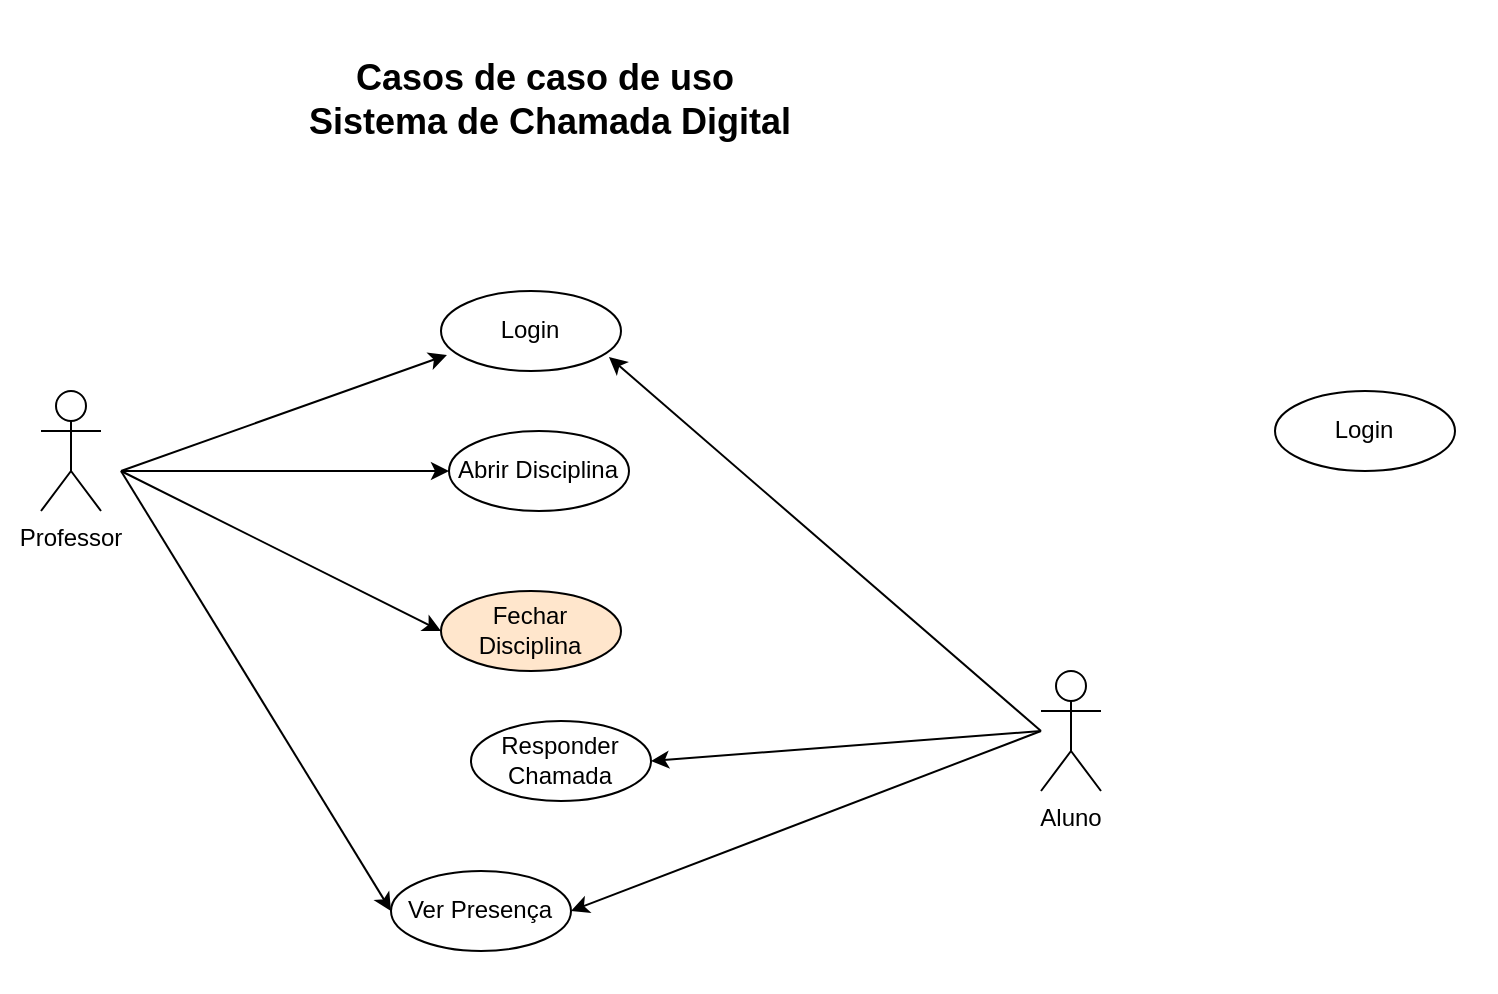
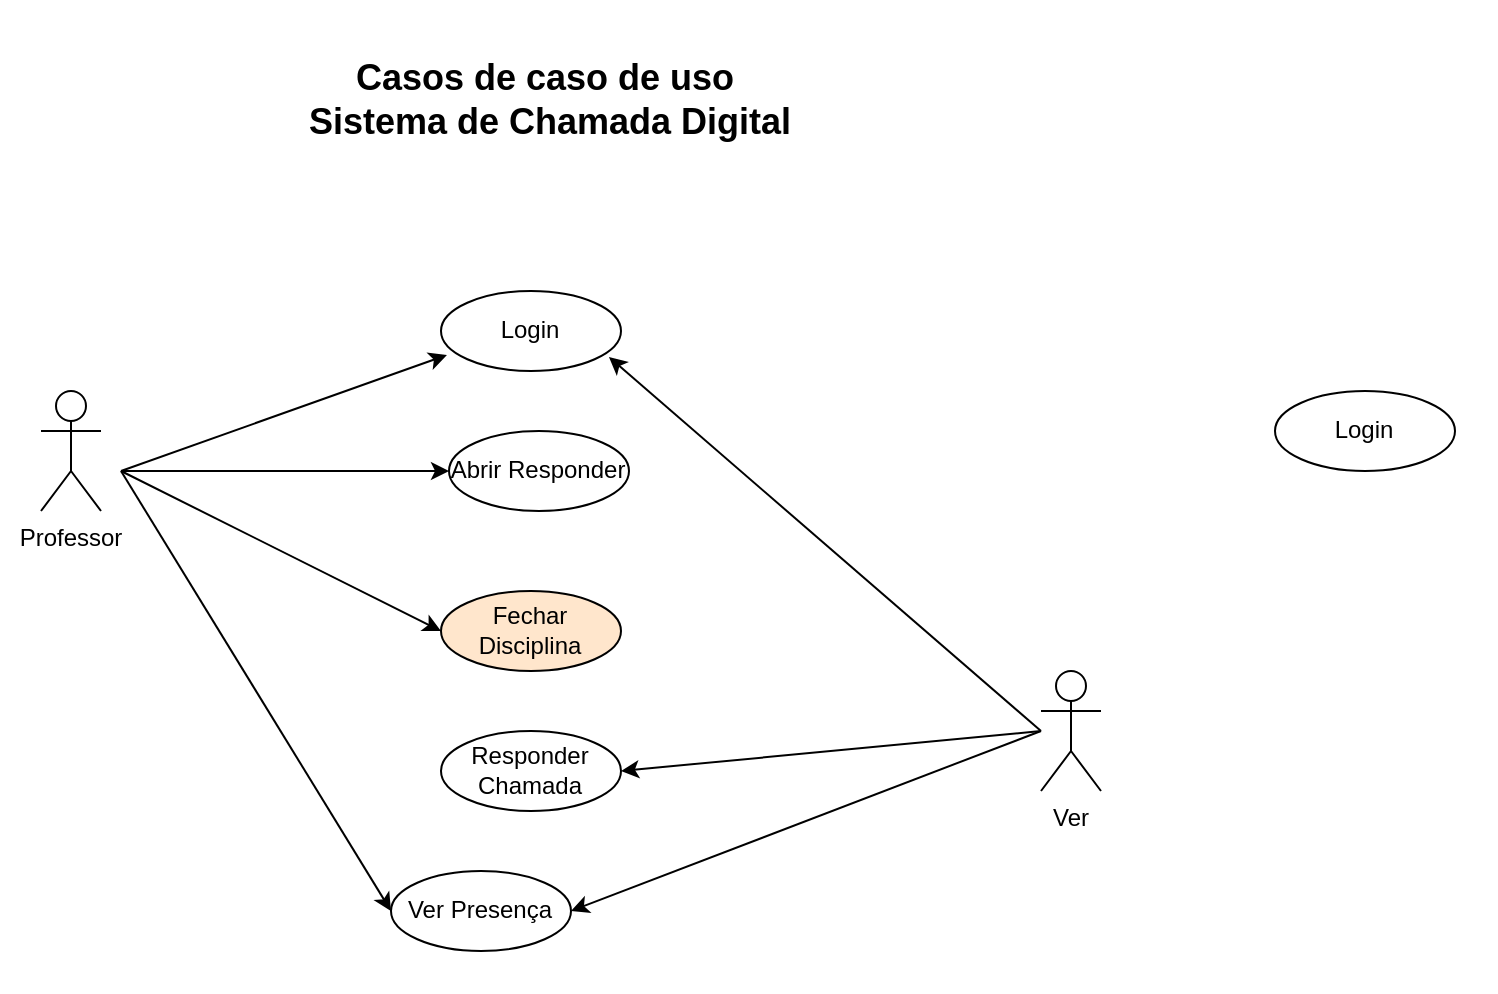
(539, 471) -> (539, 471)
(561, 761) -> (531, 771)
(1072, 819) -> (1072, 819)
